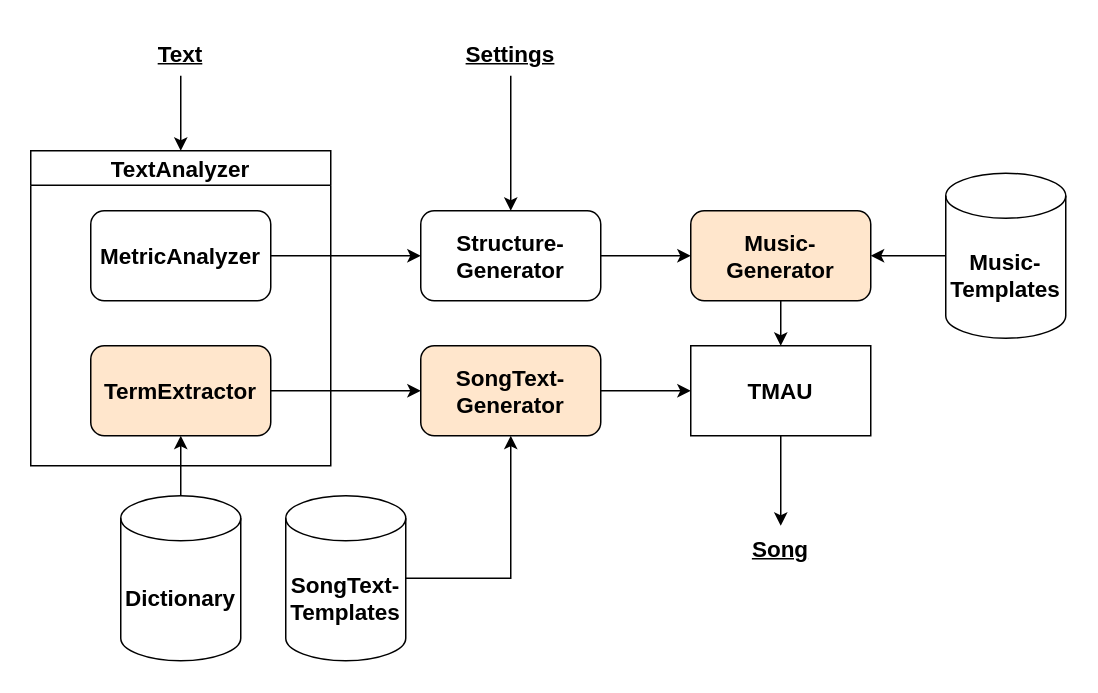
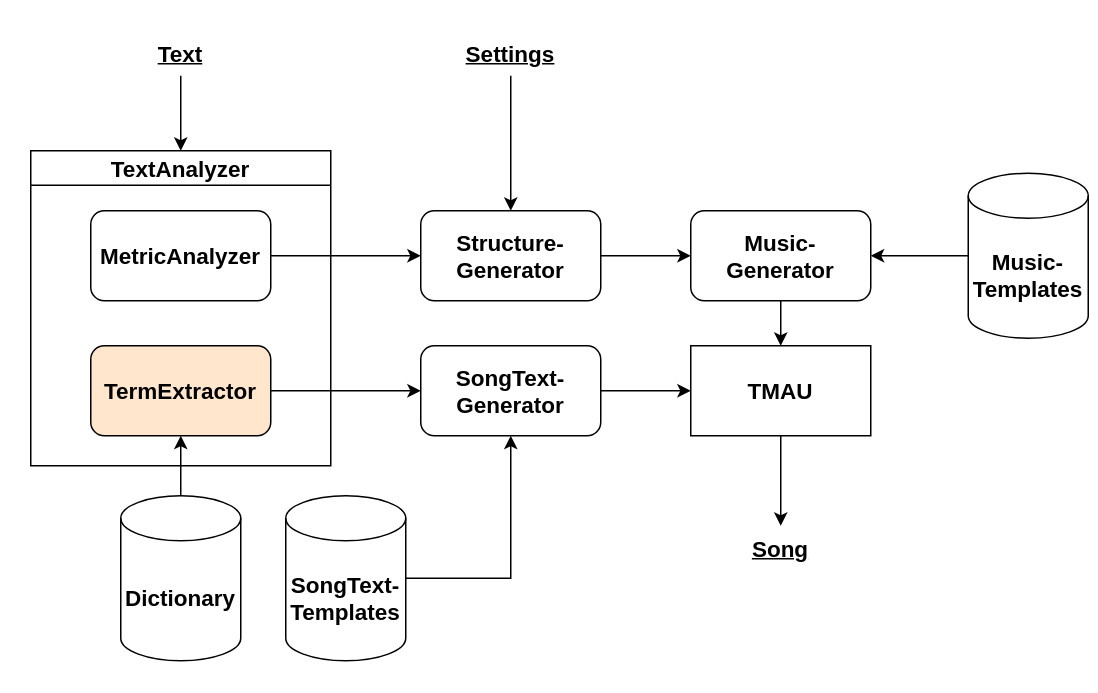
(781, 256) -> (781, 256)
(1006, 256) -> (1028, 256)
(511, 391) -> (511, 391)
